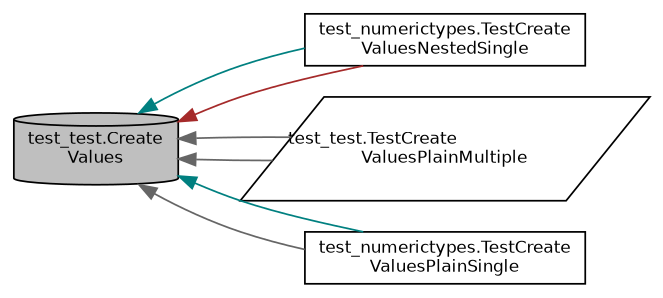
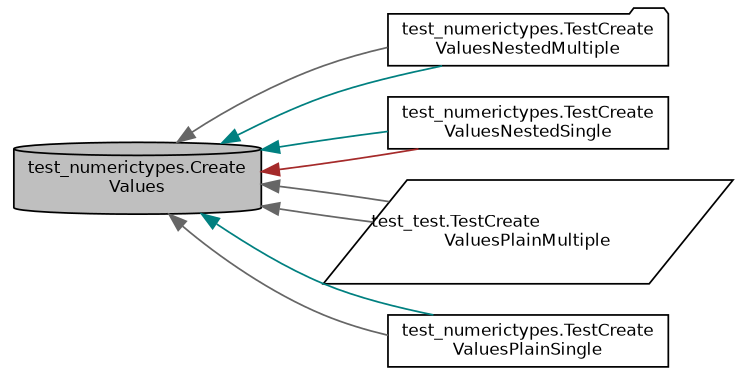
none -> (528, 40)
(96, 149) -> (138, 178)
